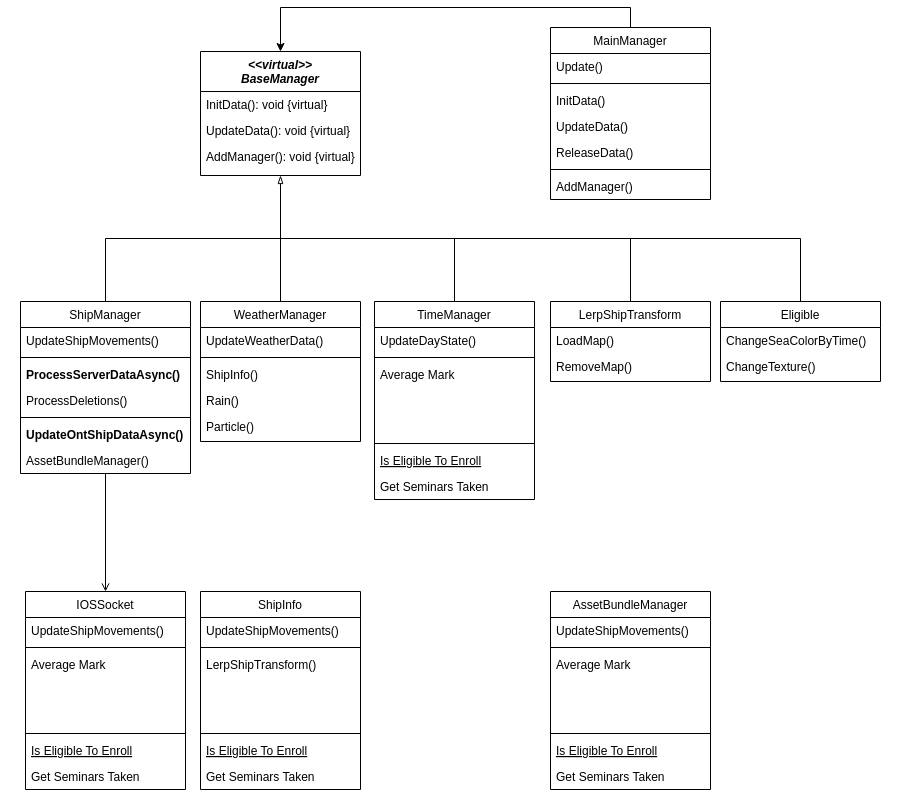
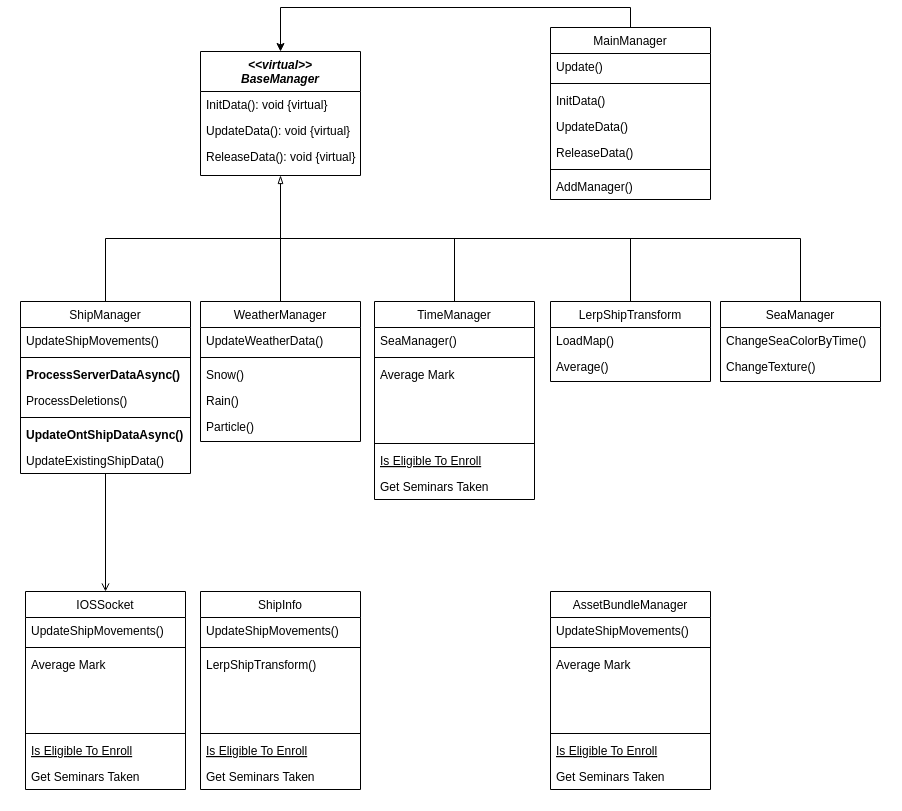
(291, 157) -> (293, 157)
(800, 315) -> (800, 315)
(434, 341) -> (420, 341)
(593, 367) -> (586, 367)
(238, 375) -> (226, 375)
(92, 461) -> (102, 461)
